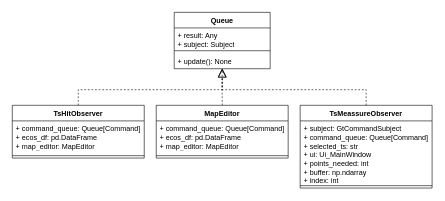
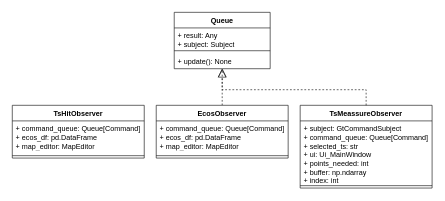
(141, 90) -> none
(222, 114) -> (222, 114)
